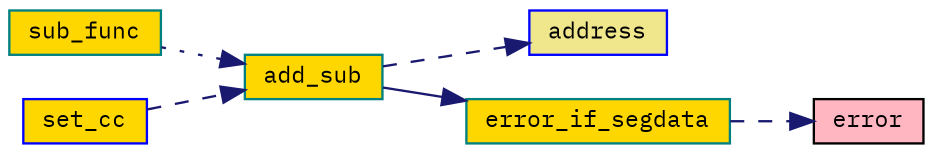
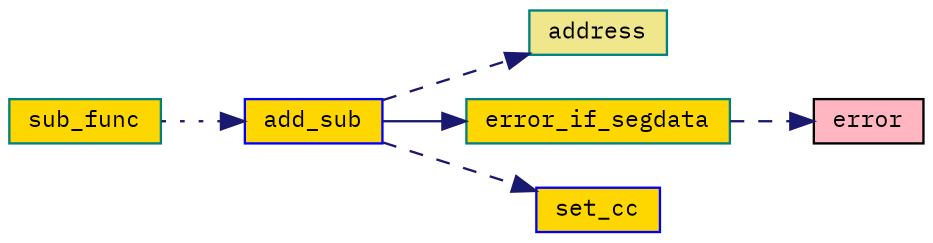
(598, 33) -> (598, 33)
(314, 77) -> (314, 121)
(185, 102) -> (448, 163)
